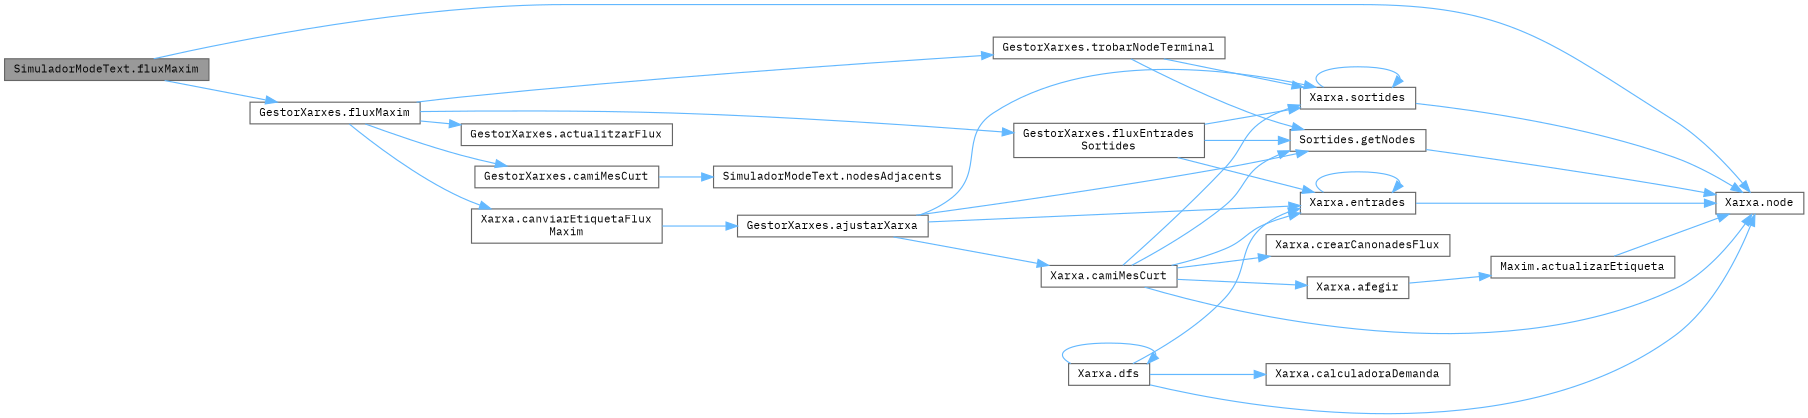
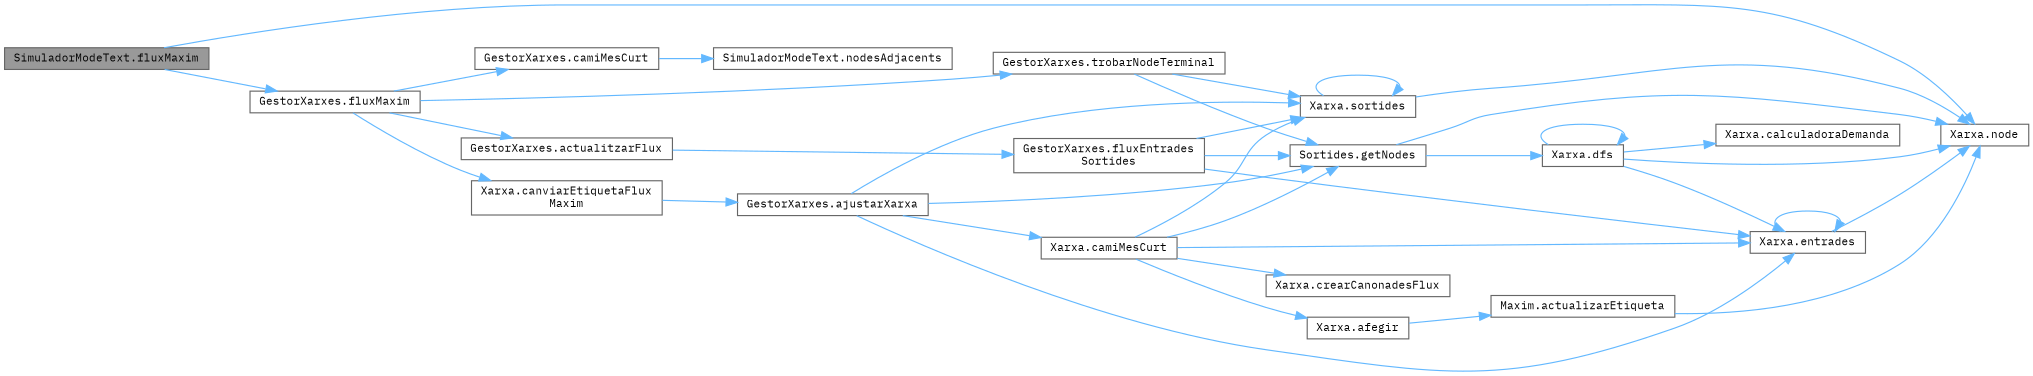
(711, 114) -> (837, 152)
none -> (1478, 156)
(1459, 333) -> none
